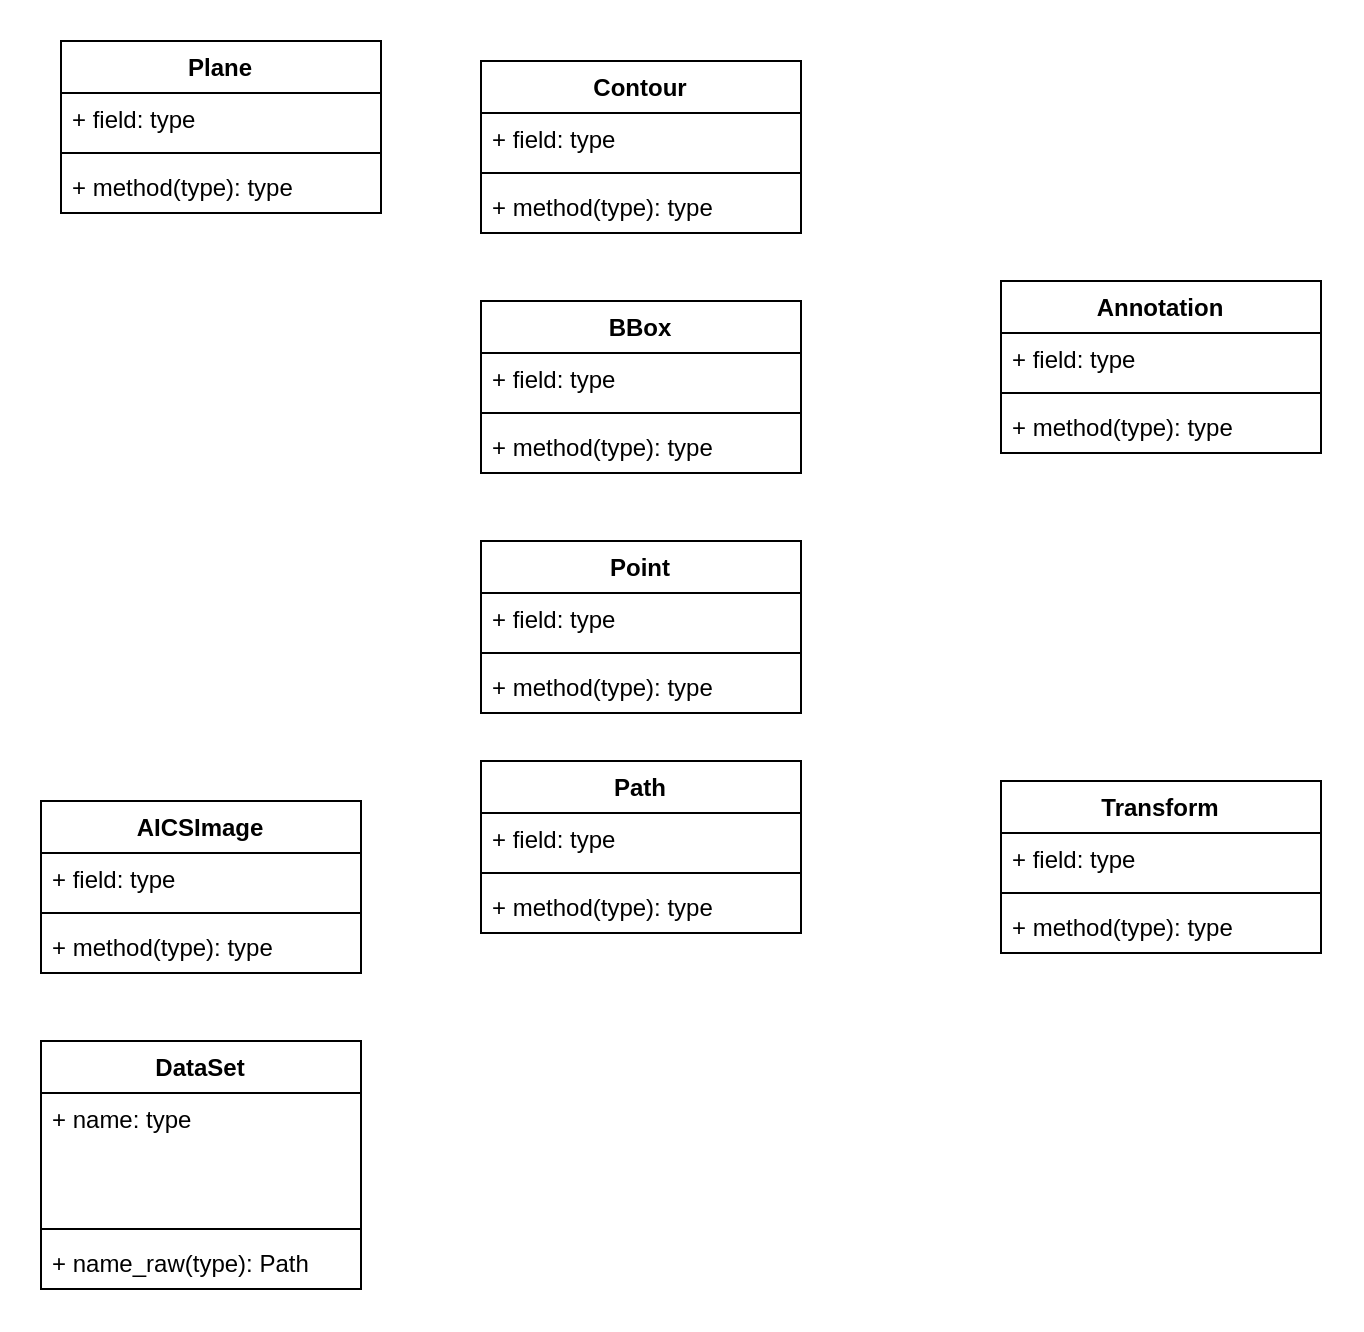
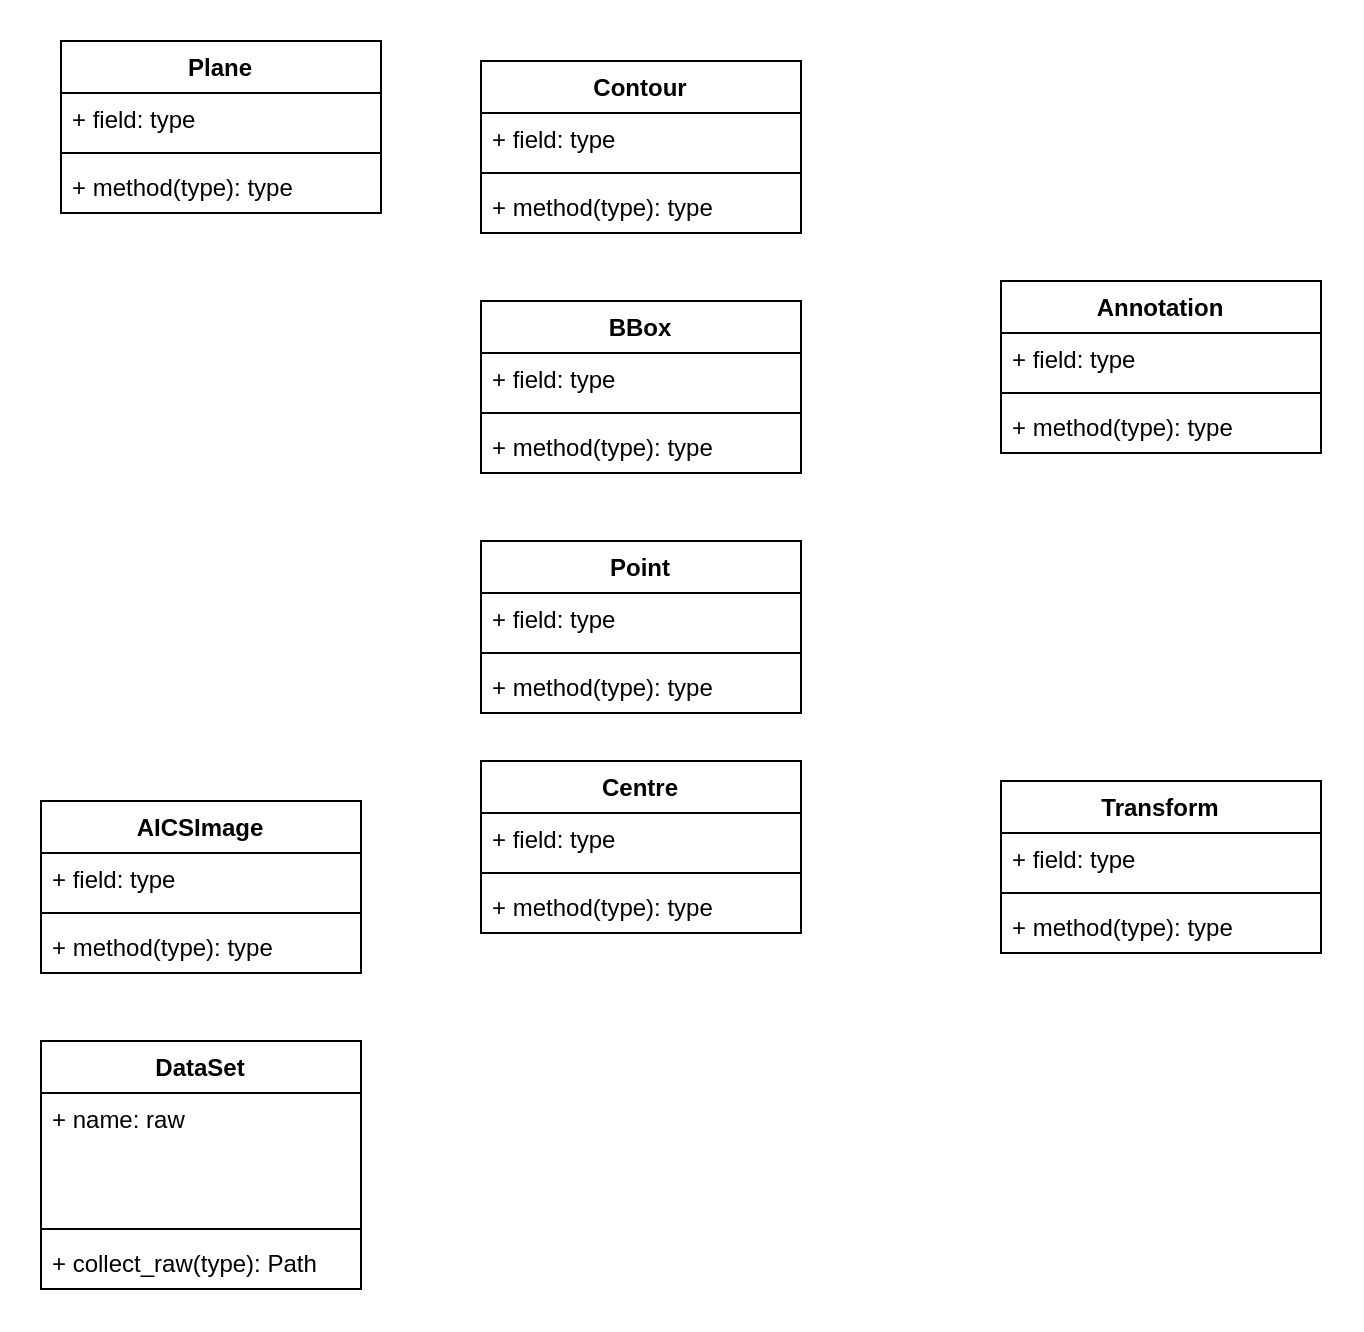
(640, 788) -> (640, 788)
(123, 1120) -> (117, 1120)
(190, 1264) -> (204, 1264)
